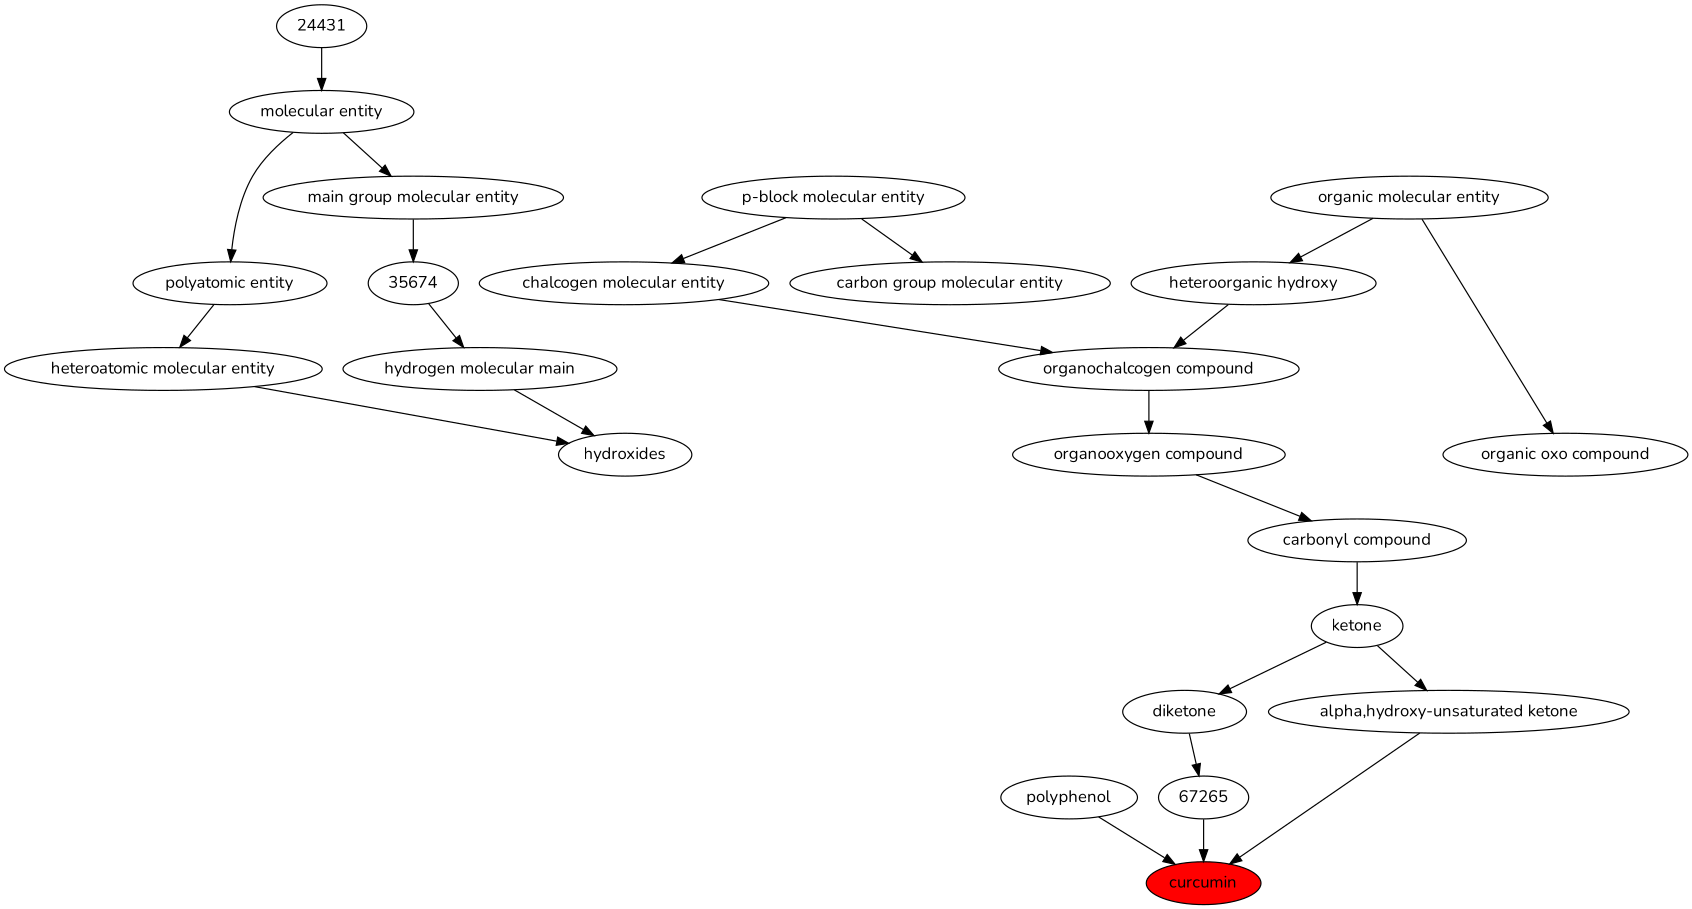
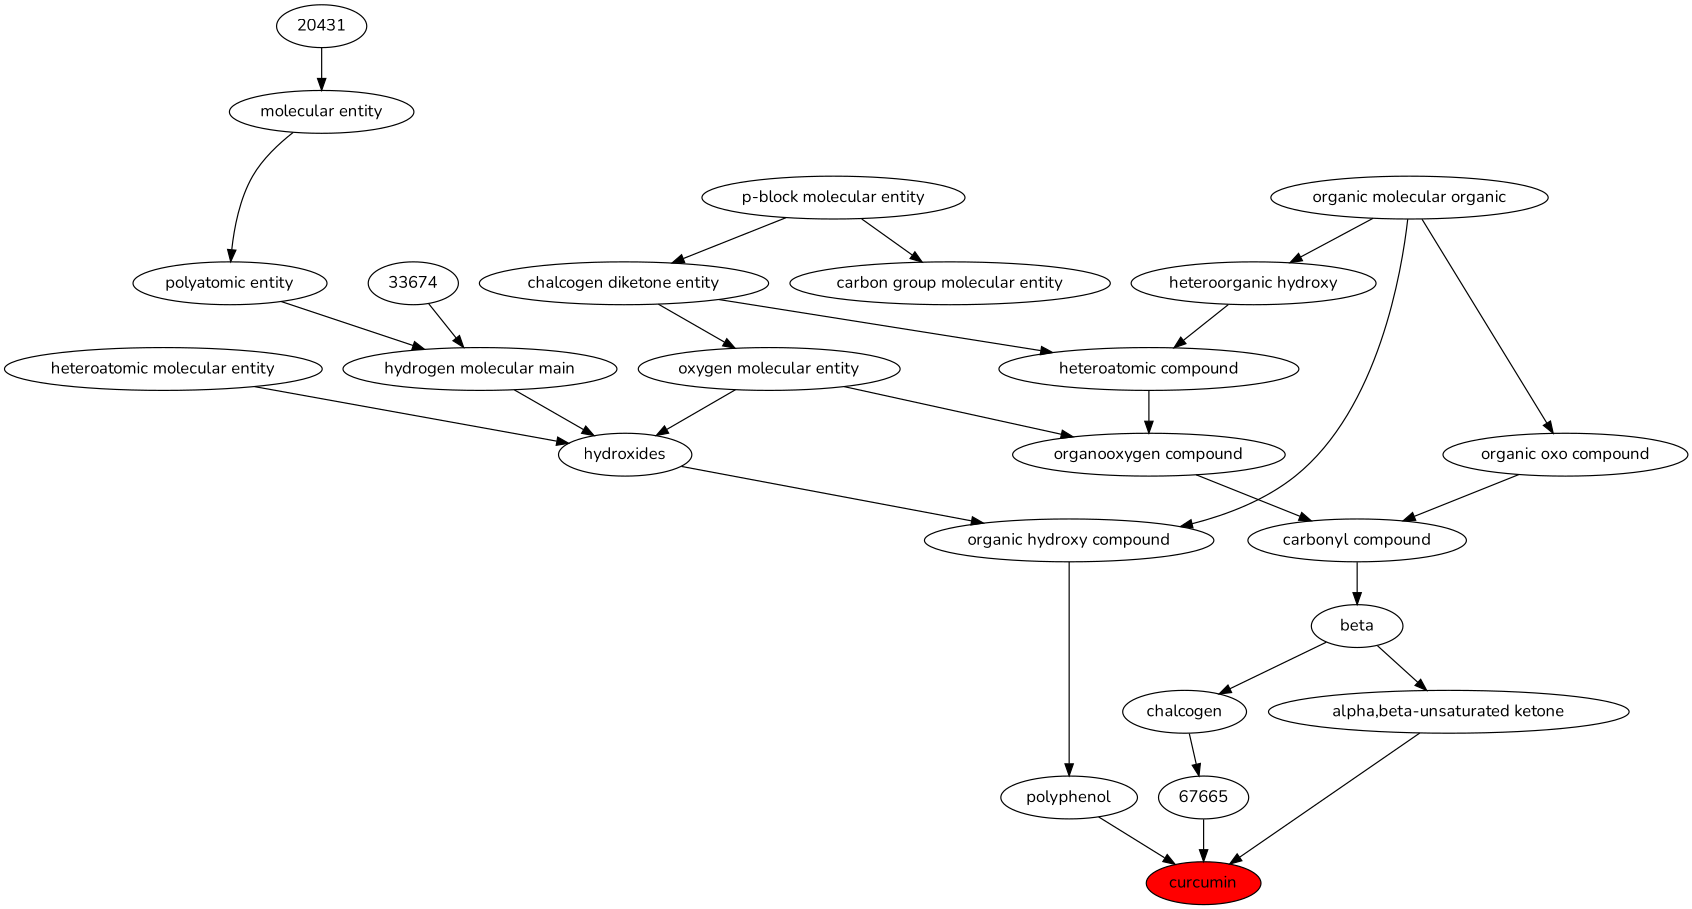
(322, 26) -> (322, 26)
(413, 198) -> none
(1410, 198) -> (1410, 198)
(413, 283) -> (413, 283)
(624, 283) -> (624, 283)
(201, 321) -> (347, 324)
none -> (769, 369)
(1149, 369) -> (1149, 369)
none -> (1467, 495)
none -> (1069, 540)
(1357, 626) -> (1357, 626)
(1185, 712) -> (1185, 712)
(1449, 712) -> (1449, 712)
(1204, 797) -> (1204, 797)
